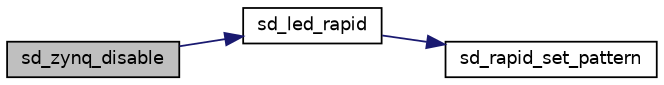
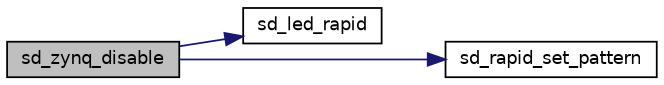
(404, 39) -> (303, 59)
